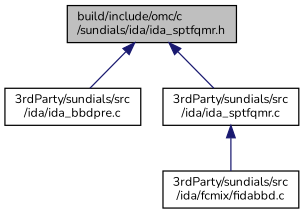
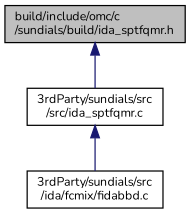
(152, 24) -> (95, 24)
(73, 107) -> none
(231, 107) -> (95, 107)
